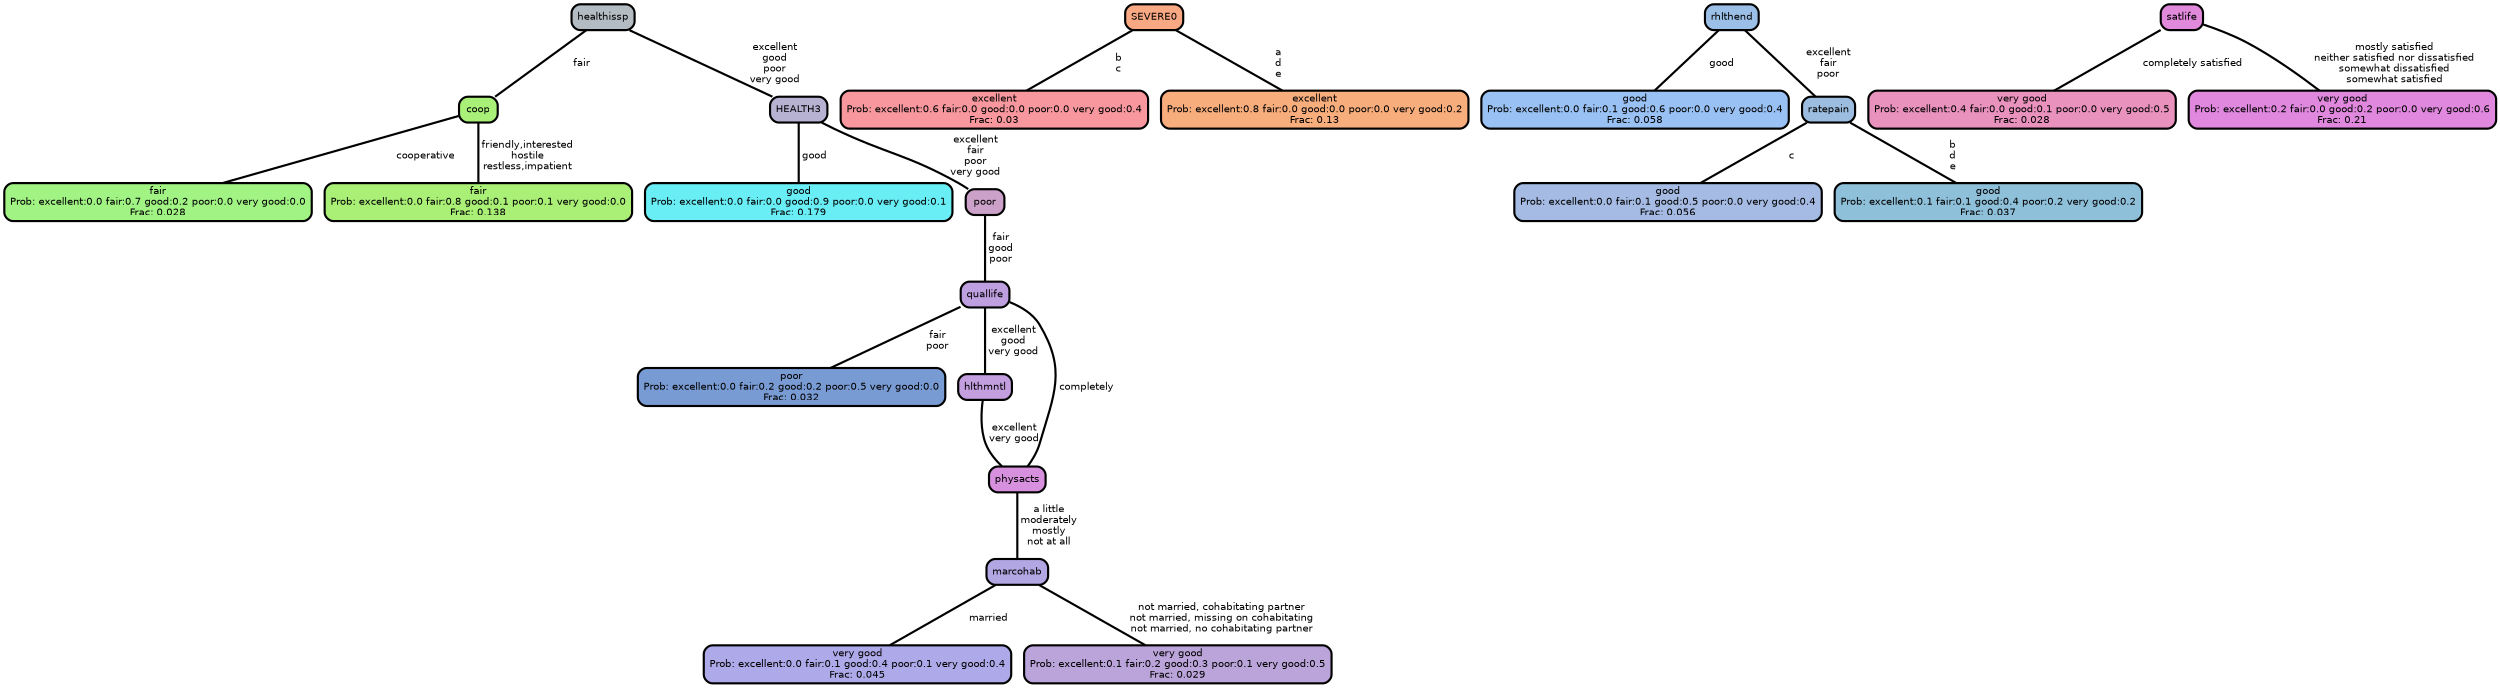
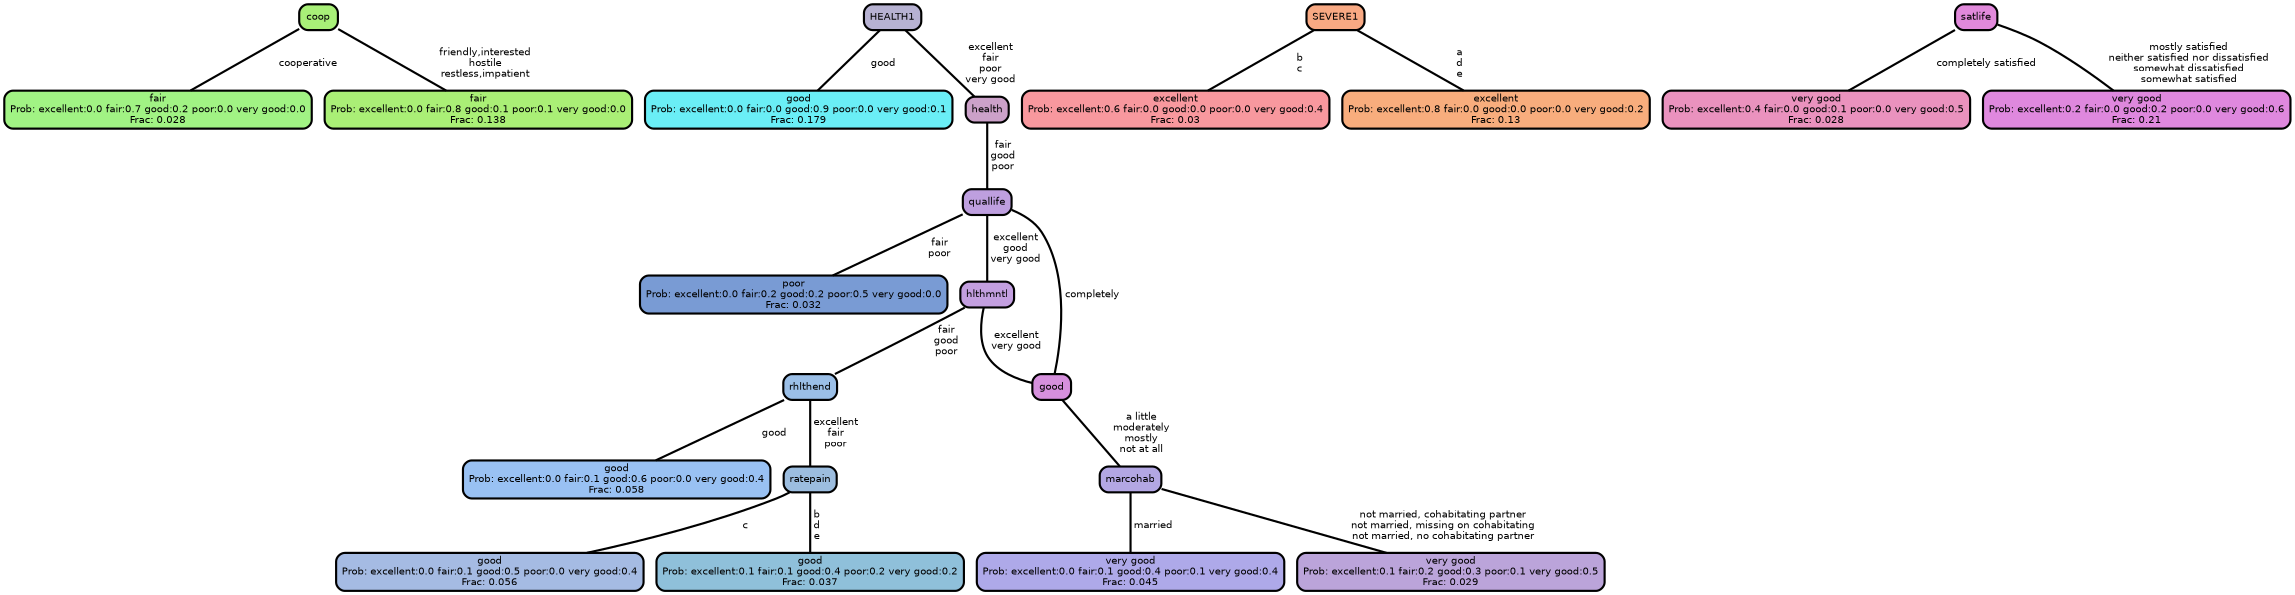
(603, 17) -> none
(1154, 17) -> (1336, 17)
(799, 110) -> (893, 17)
(985, 202) -> (987, 110)
none -> (900, 341)
(1017, 479) -> (1052, 387)
